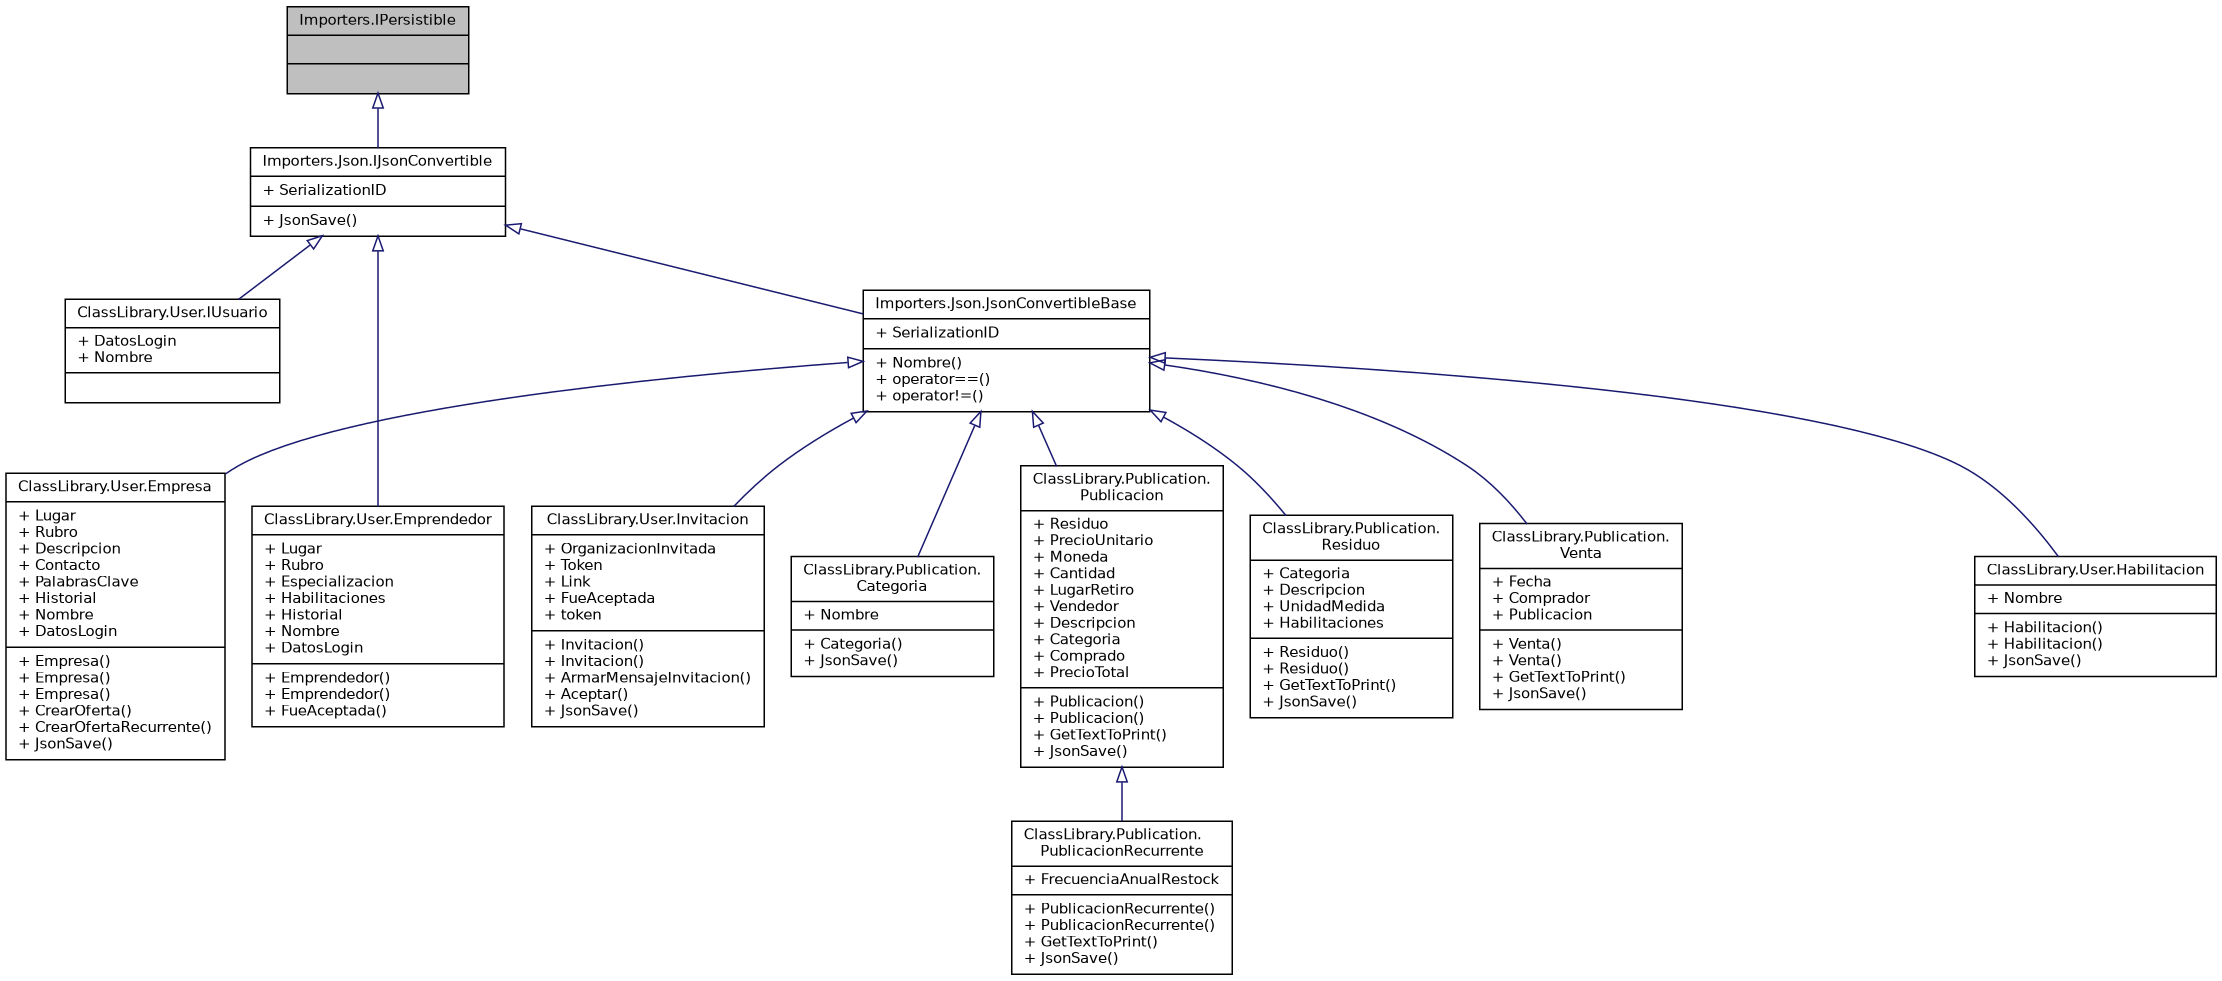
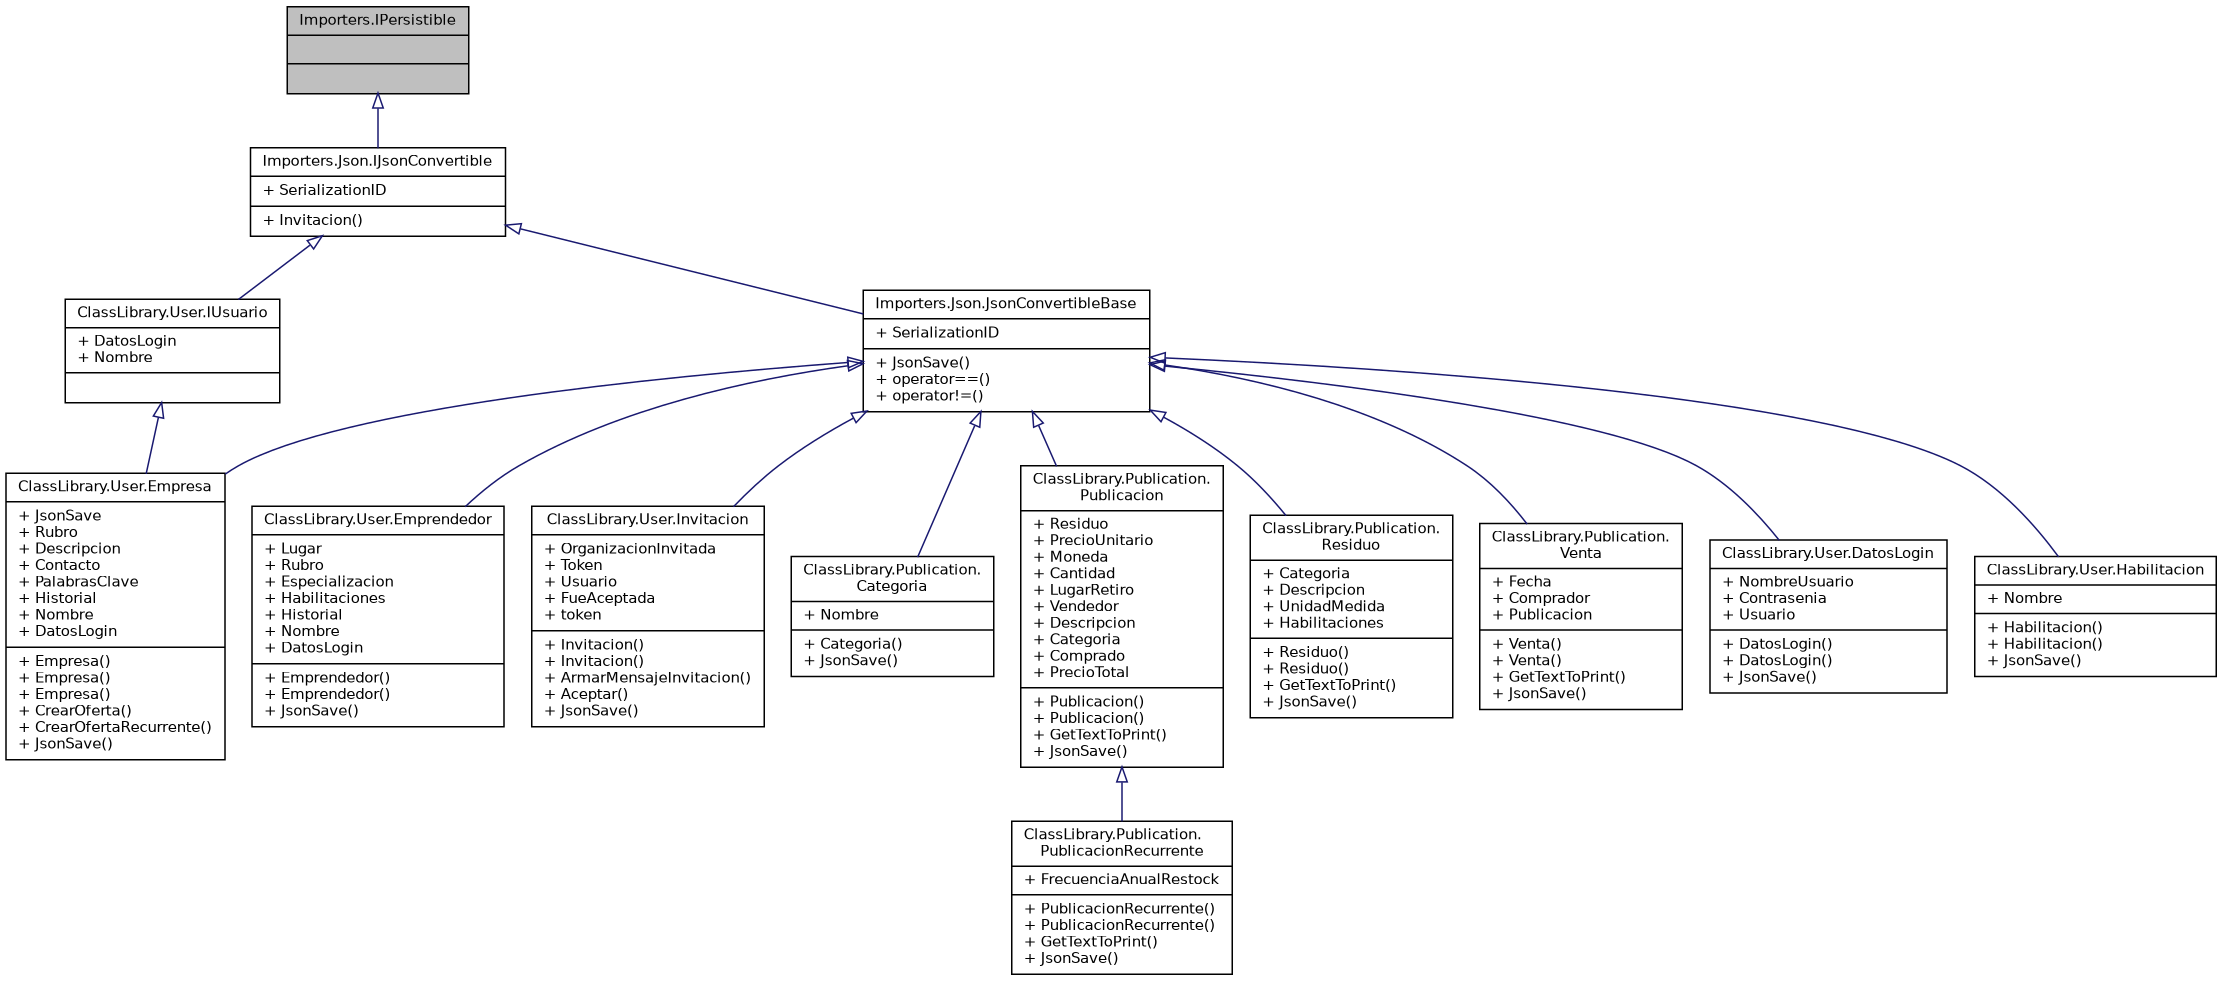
(310, 220) -> (313, 220)
(919, 363) -> (923, 363)
(378, 379) -> (646, 411)
none -> (152, 446)
(47, 516) -> (60, 516)
(568, 582) -> (580, 582)
none -> (1828, 616)
(326, 711) -> (312, 711)
